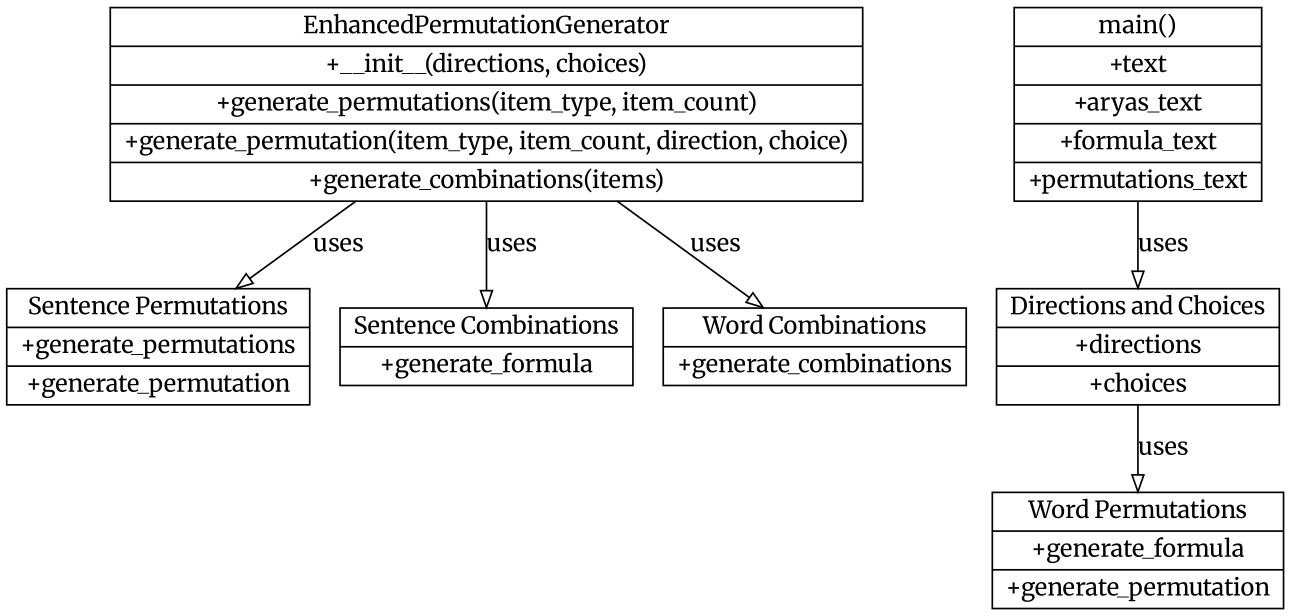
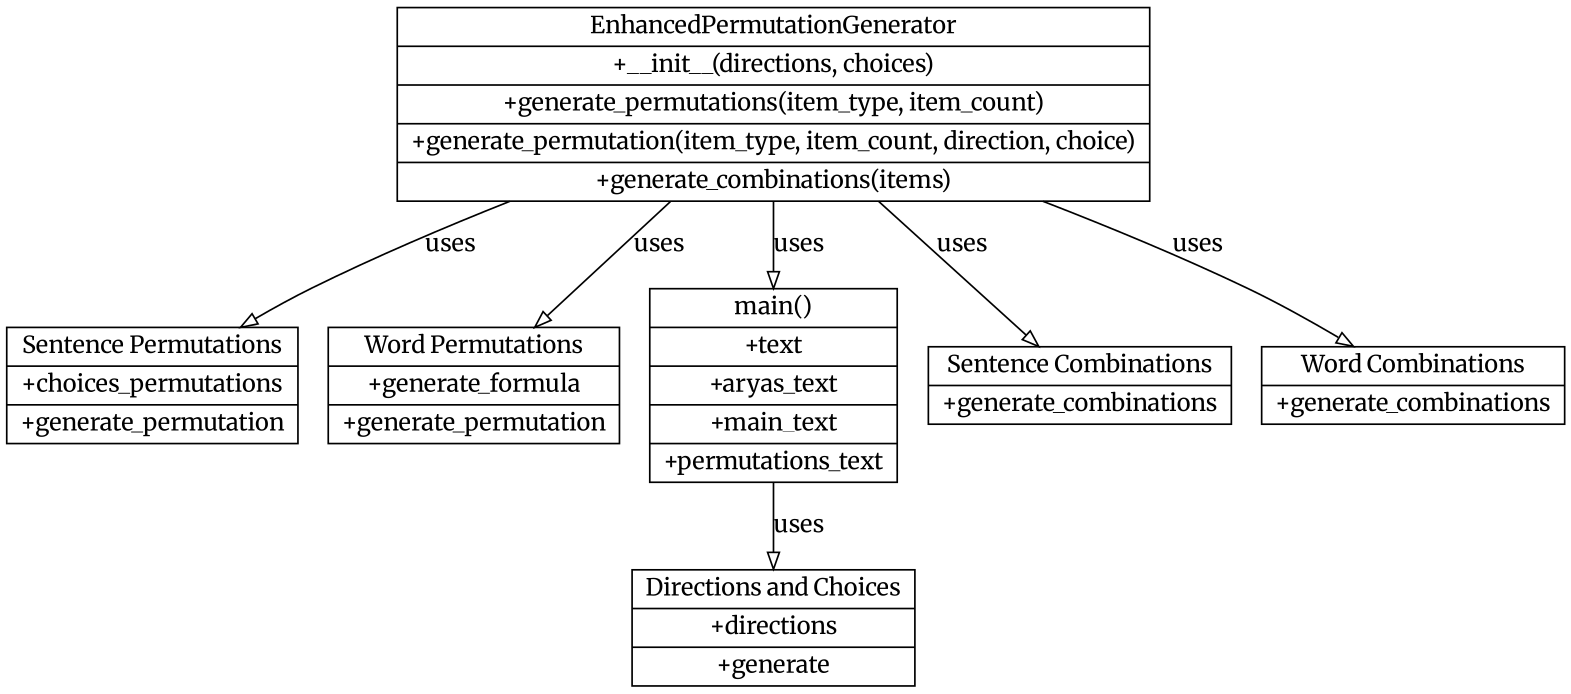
(1138, 142) -> (773, 423)
none -> (773, 236)
(158, 346) -> (152, 385)
(486, 365) -> (1080, 404)
(1138, 385) -> (773, 666)
(1138, 440) -> (609, 259)
